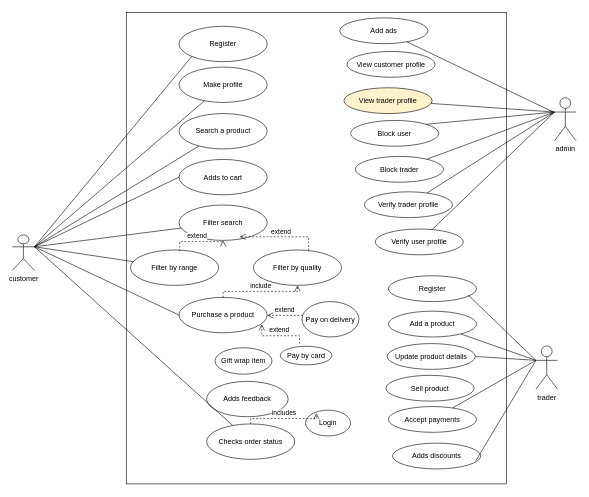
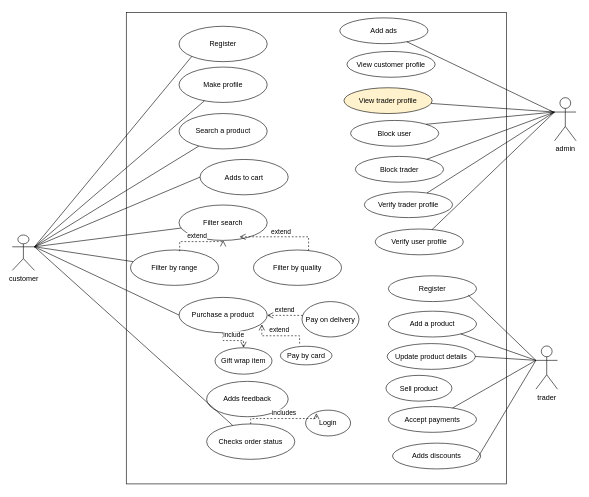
(223, 177) -> (244, 177)
(260, 291) -> (232, 341)
(430, 388) -> (419, 388)
